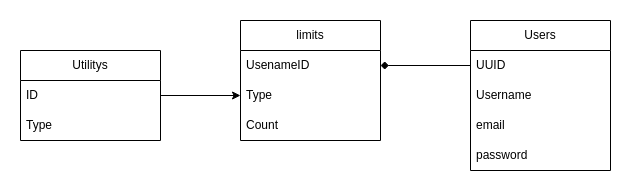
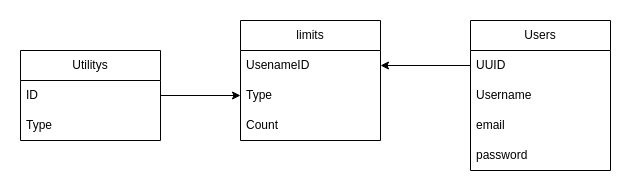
(389, 66) -> (389, 66)
